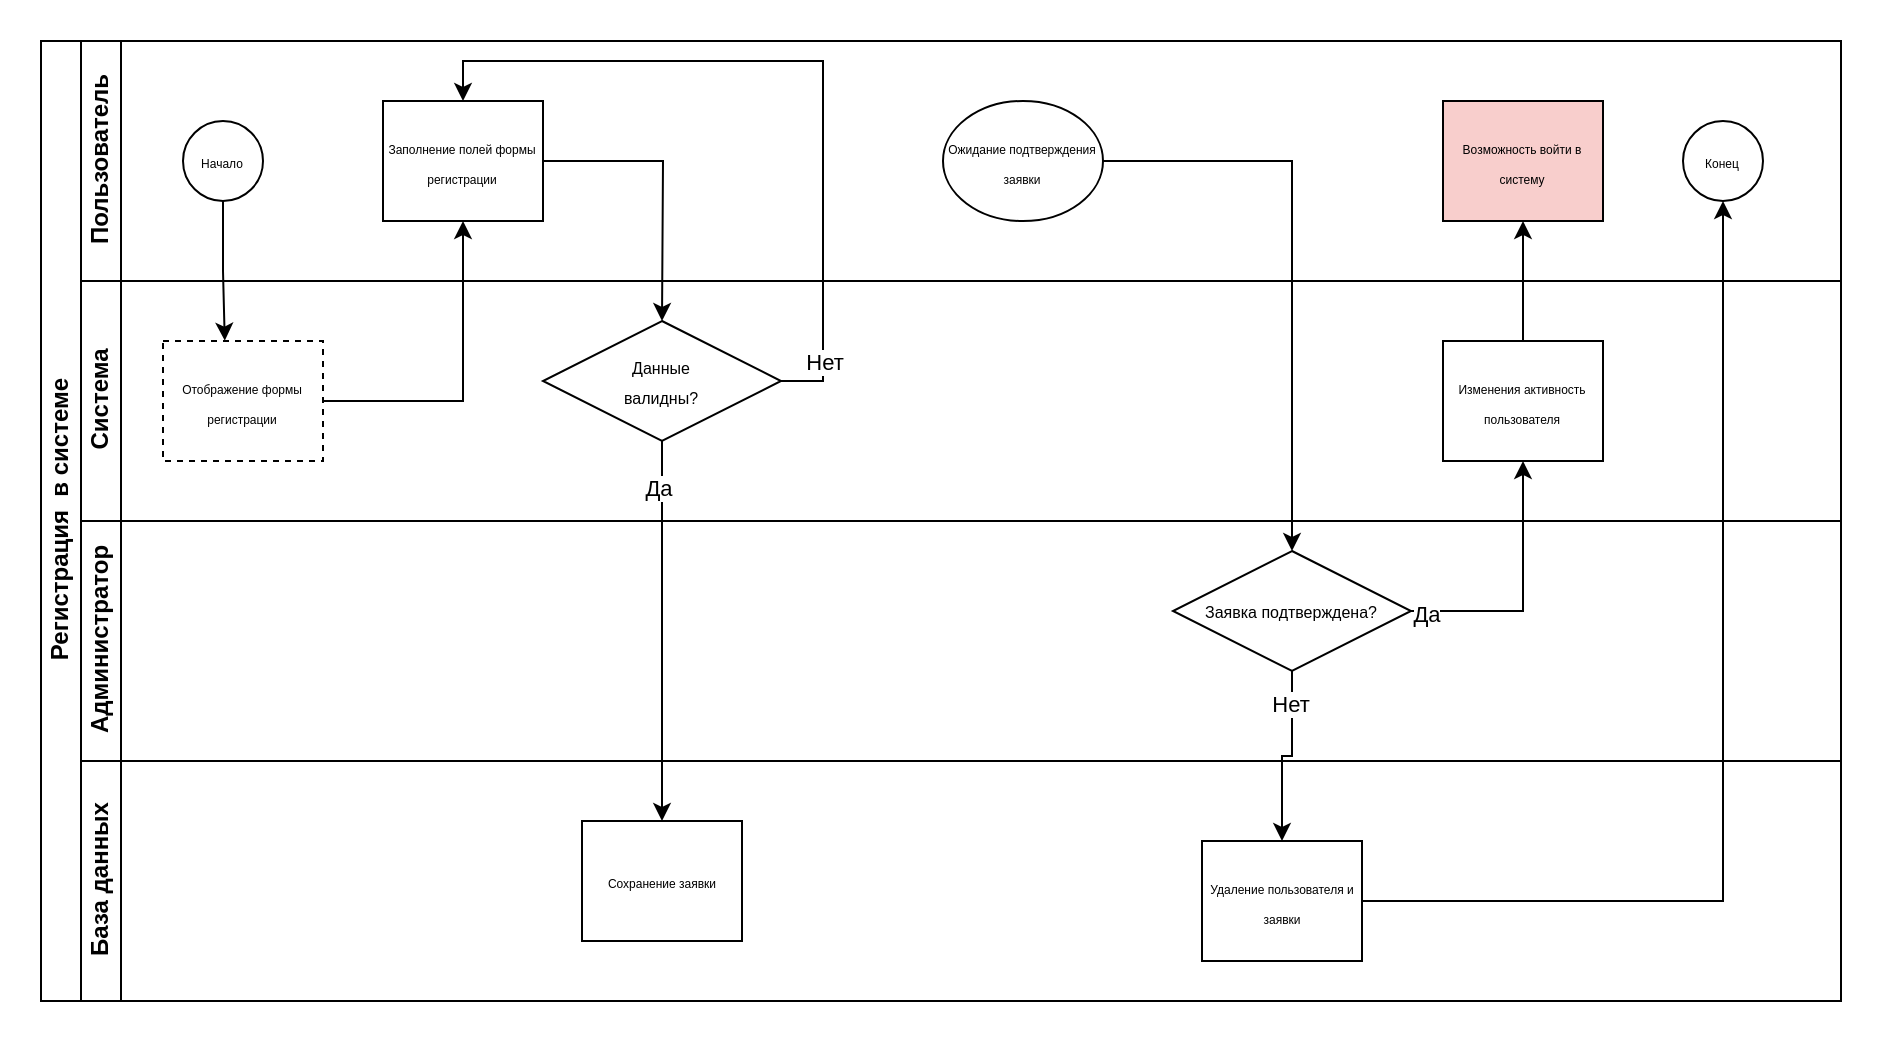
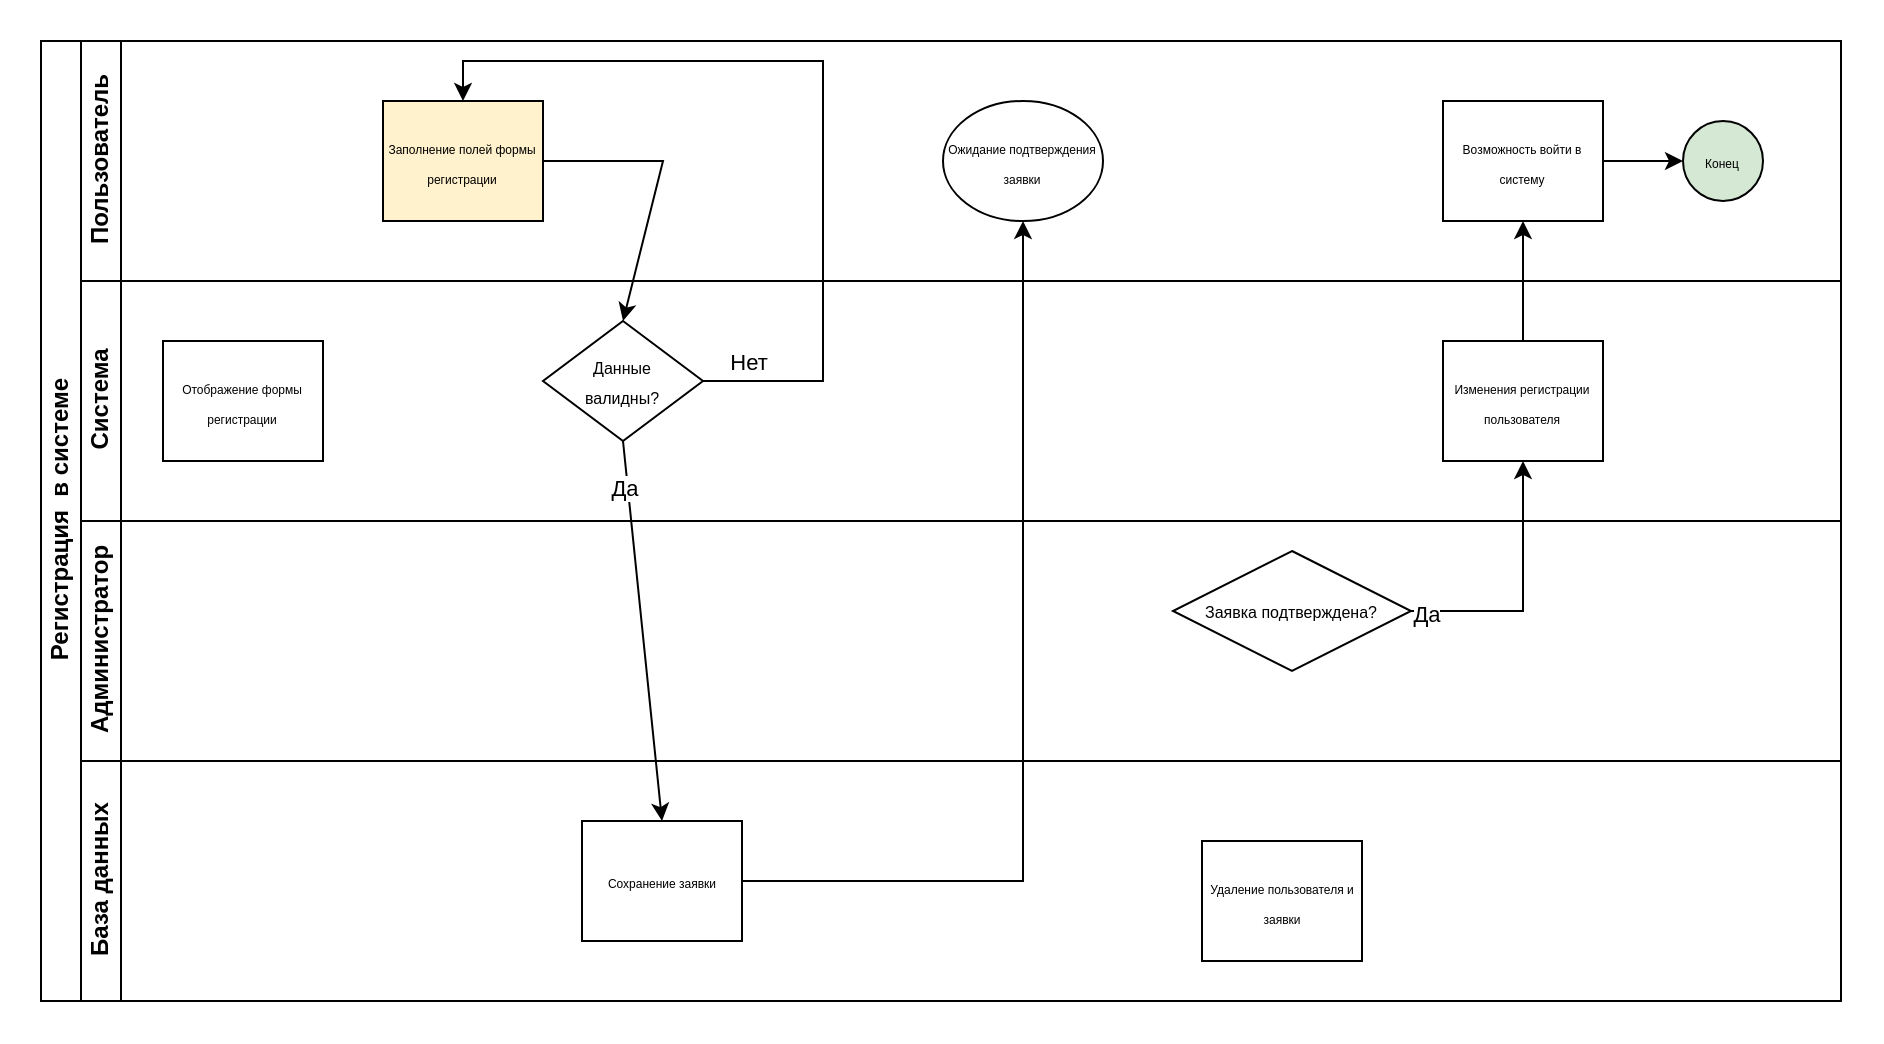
(223, 161) -> none
(463, 161) -> (463, 161)
(1255, 161) -> none
(1523, 161) -> (1523, 161)
none -> (1636, 161)
(1723, 161) -> (1723, 161)
(223, 239) -> none
(662, 381) -> (623, 381)
(243, 401) -> (243, 401)
(451, 401) -> none
(1523, 401) -> (1523, 401)
(1292, 719) -> none
none -> (940, 881)
(1610, 901) -> none
